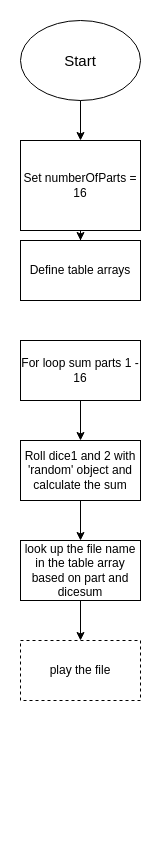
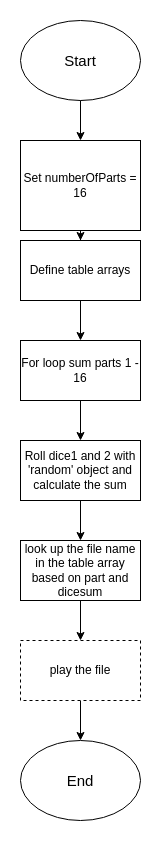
none -> (81, 317)
none -> (81, 717)
none -> (81, 781)
